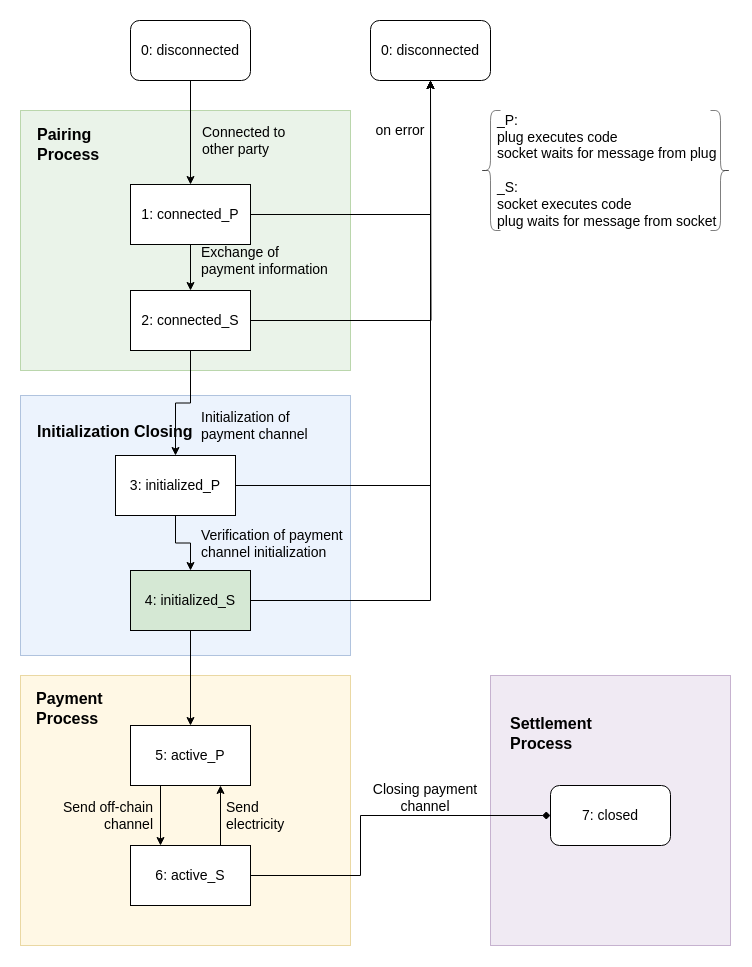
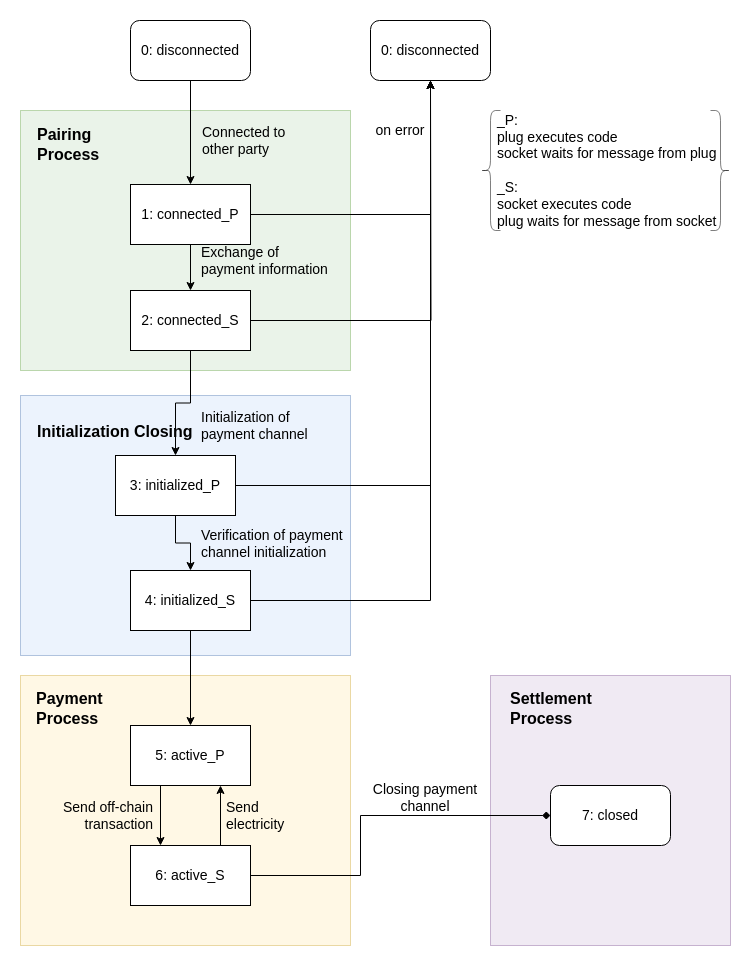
(191, 601) -> (191, 601)
(580, 733) -> (580, 708)
(102, 816) -> (102, 816)
